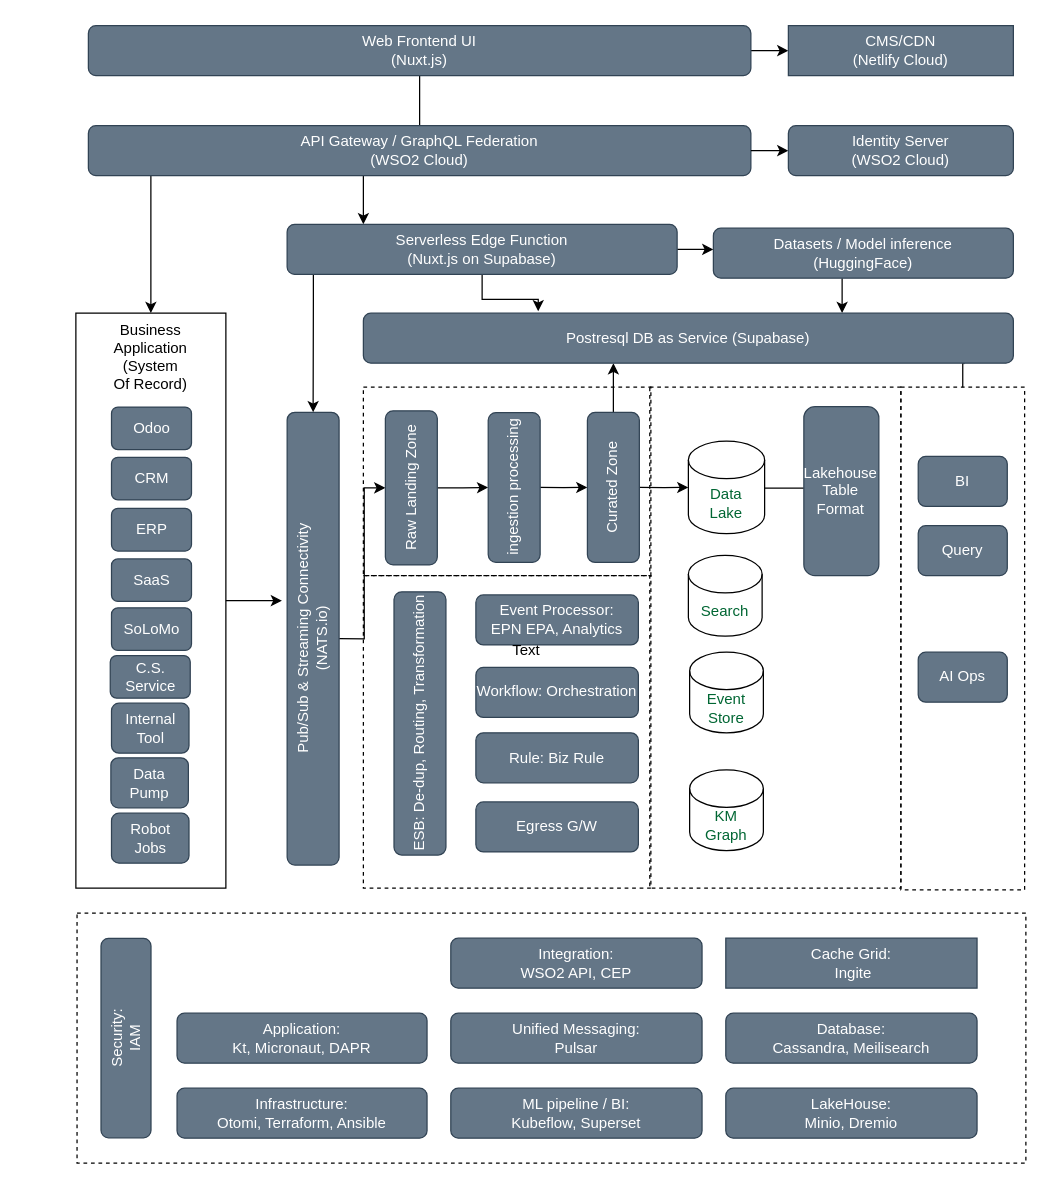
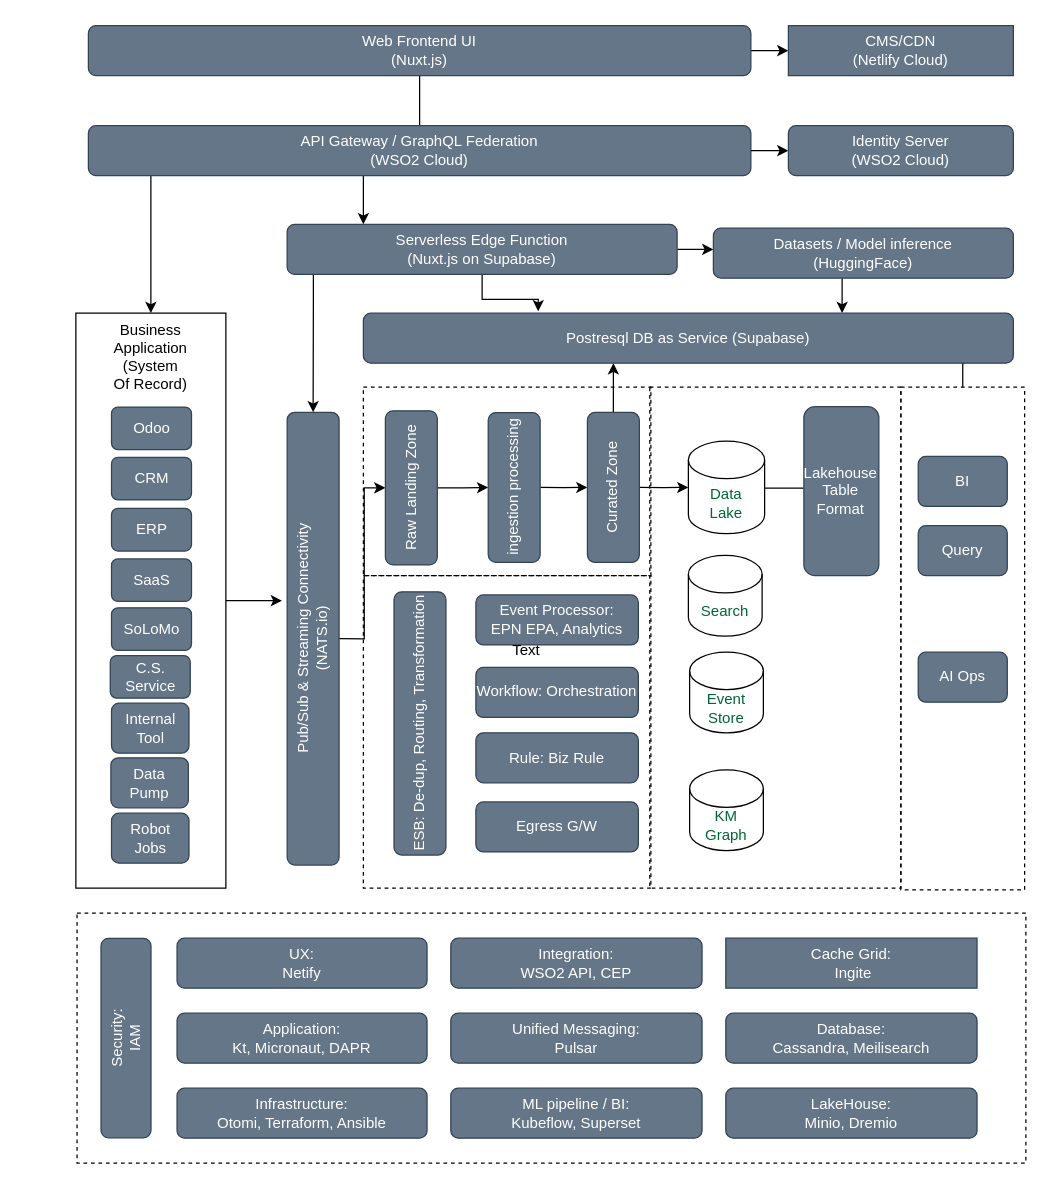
none -> (302, 963)
